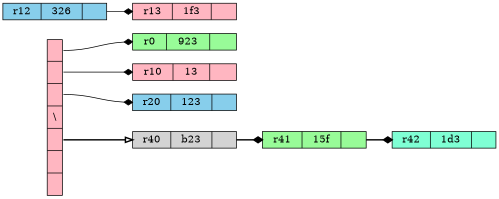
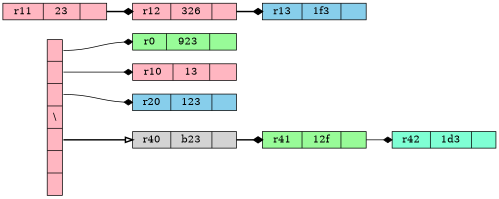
(55, 12) -> (185, 12)
none -> (55, 12)
(115, 12) -> (245, 12)
(185, 12) -> (314, 12)
(321, 139) -> (321, 139)
(375, 140) -> (375, 140)
